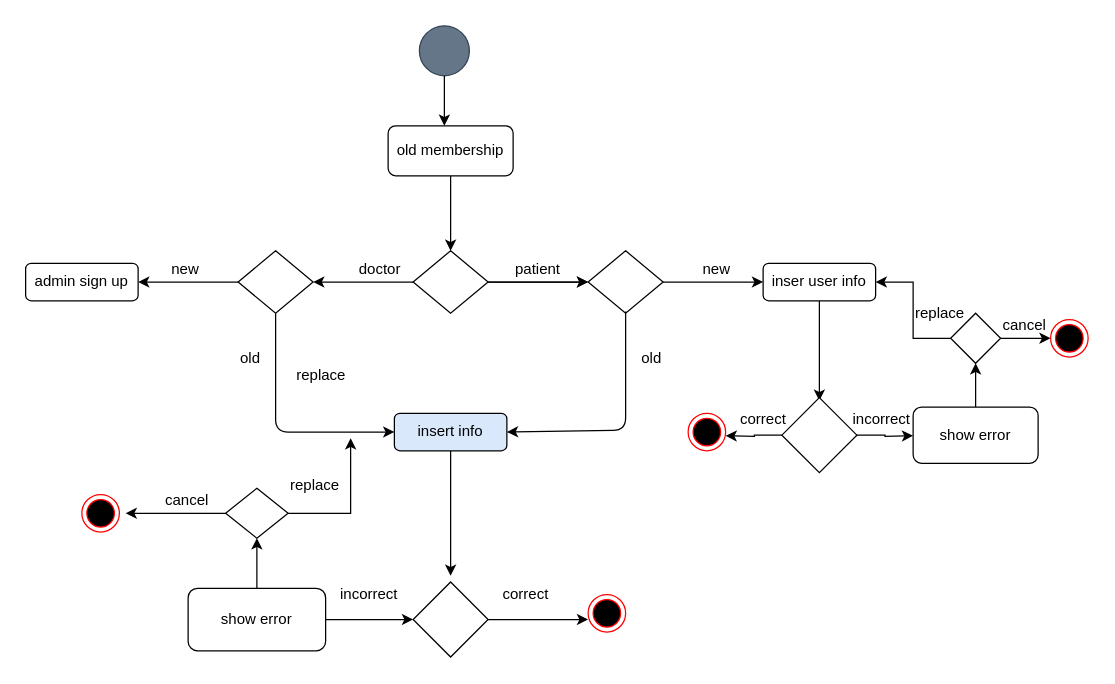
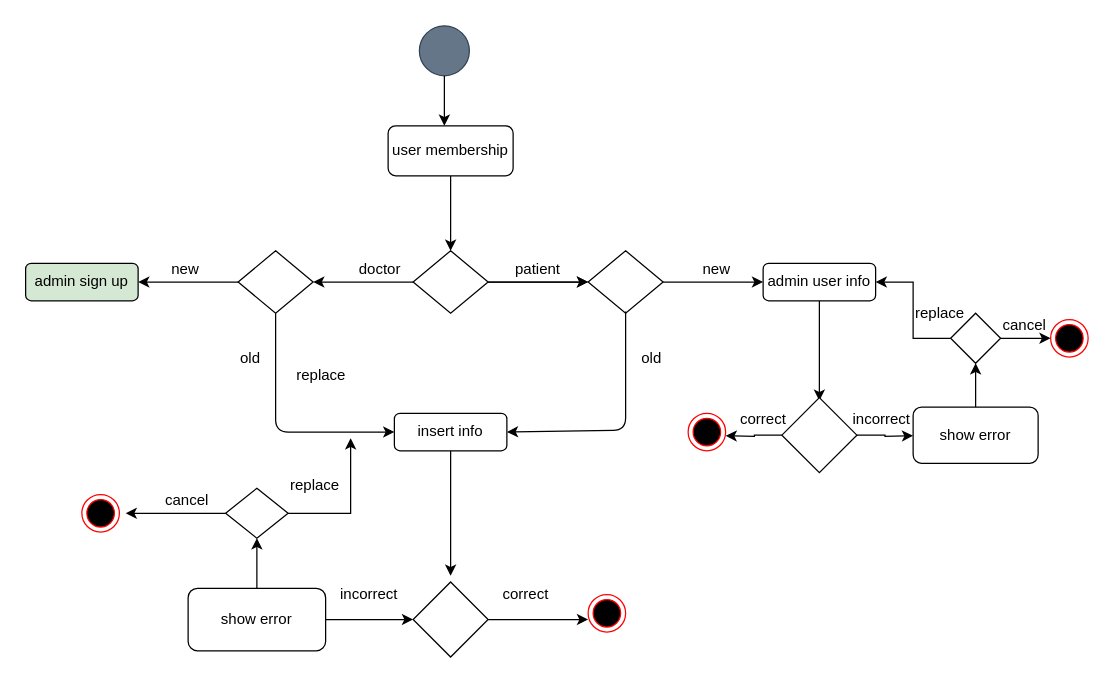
(451, 151) -> (451, 151)
(82, 282) -> (82, 282)
(819, 282) -> (819, 282)
(451, 432) -> (451, 432)
